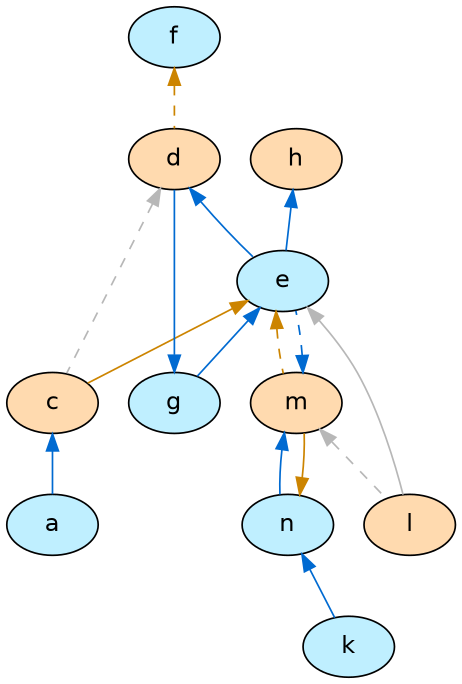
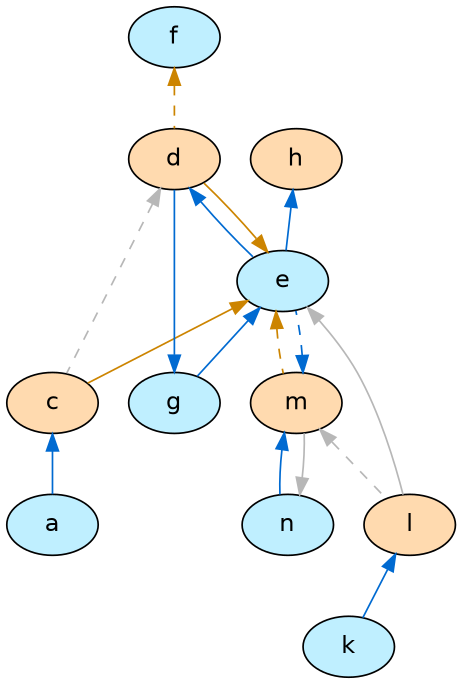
none -> (231, 210)
(304, 456) -> (304, 456)
(322, 594) -> (375, 594)
